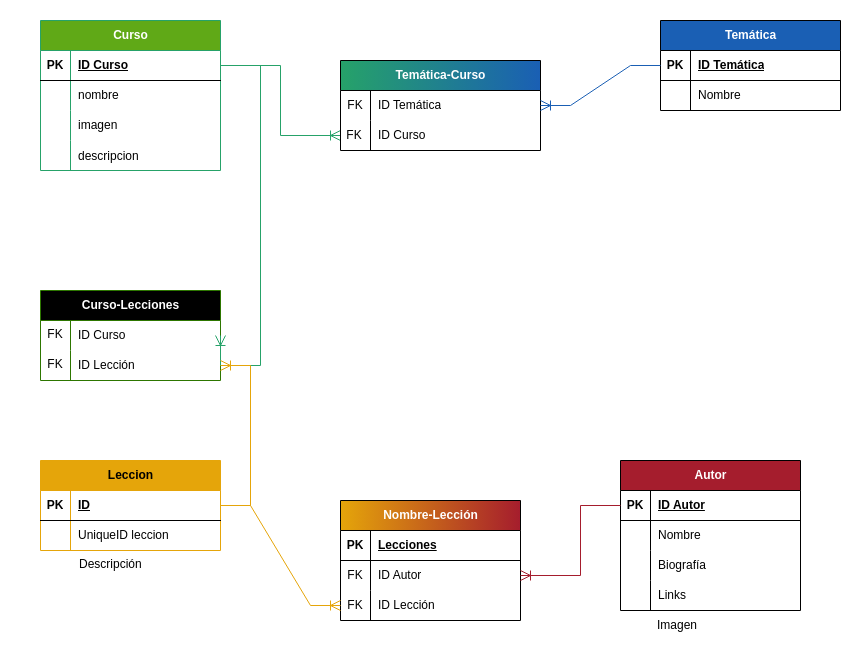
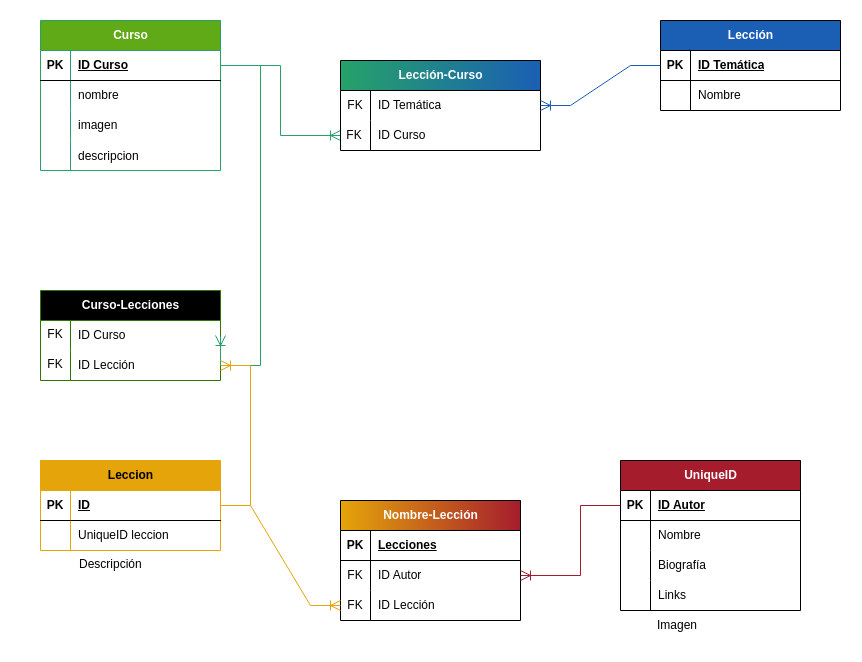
(751, 36) -> (751, 36)
(441, 76) -> (441, 76)
(711, 476) -> (711, 476)
